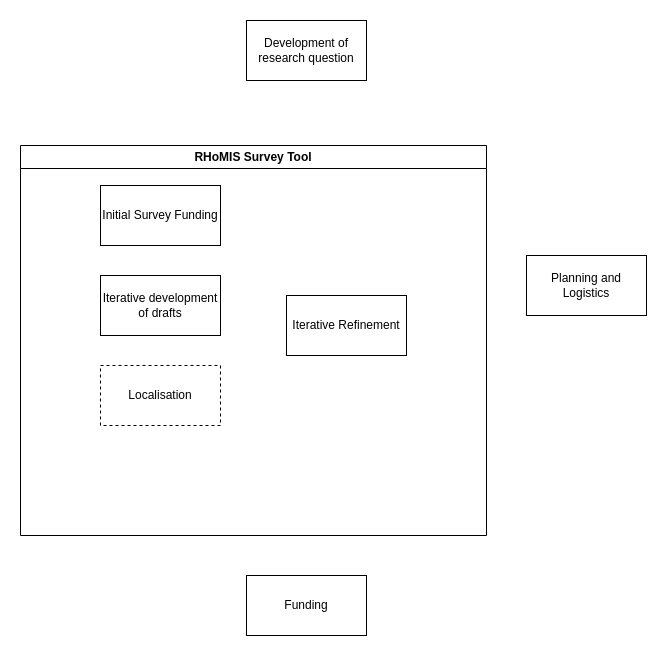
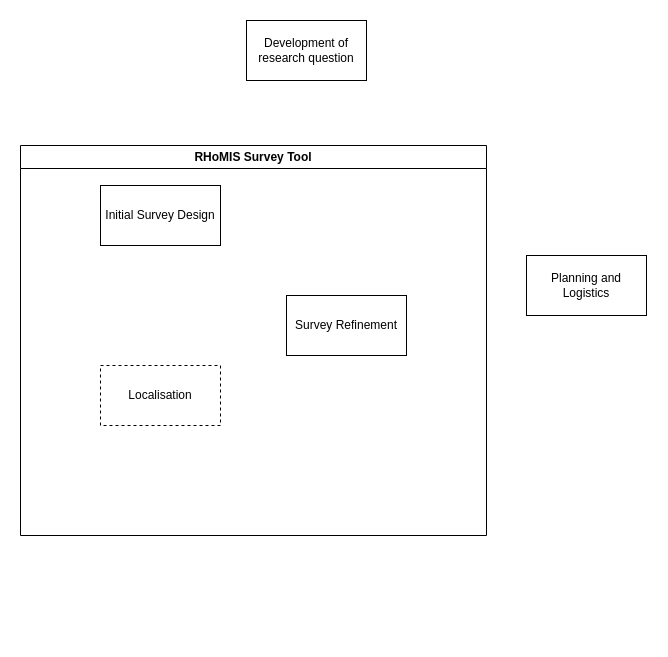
(161, 216) -> (161, 216)
(161, 306) -> none
(347, 326) -> (347, 326)
(307, 606) -> none
